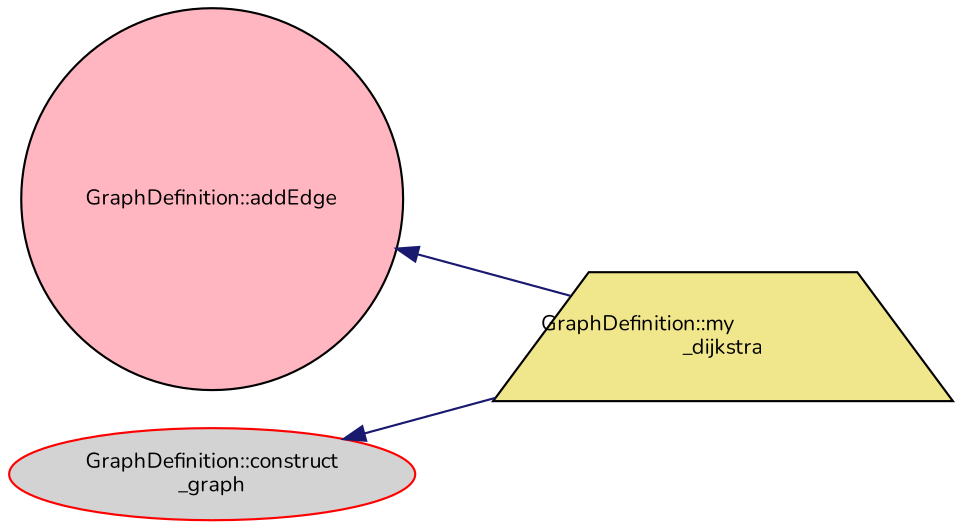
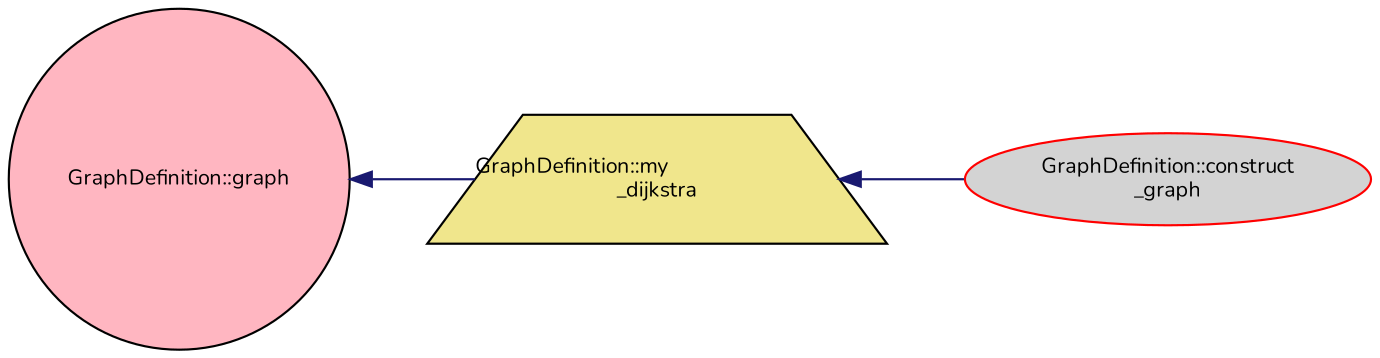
(212, 199) -> (179, 179)
(430, 416) -> (913, 179)
